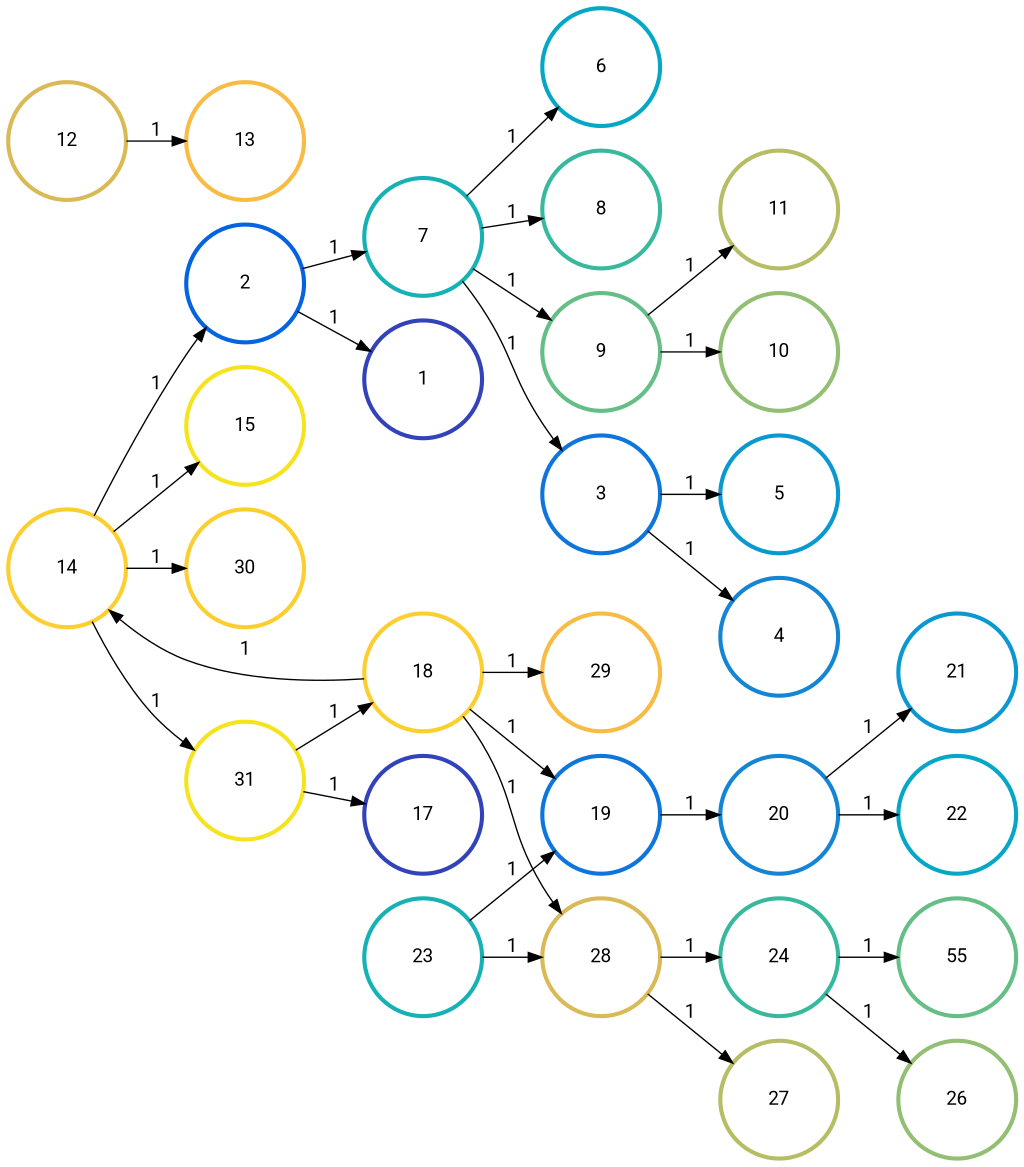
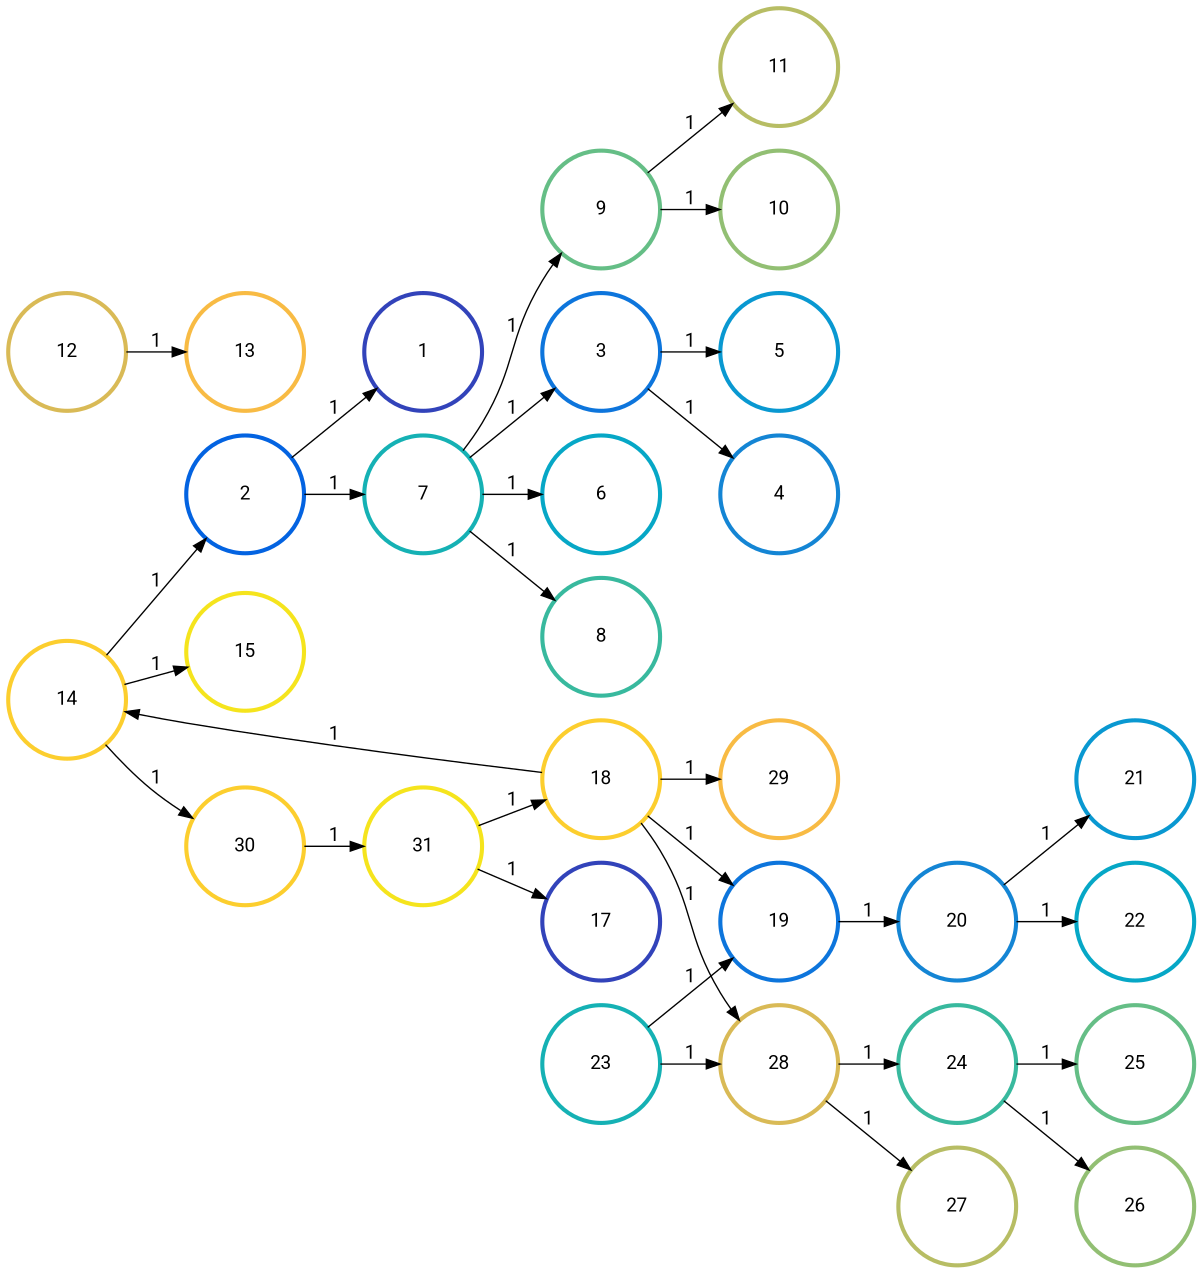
(131, 687) -> (327, 846)
(957, 957) -> (1135, 1064)
